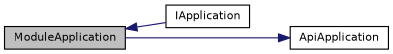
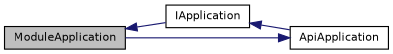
none -> (275, 27)
